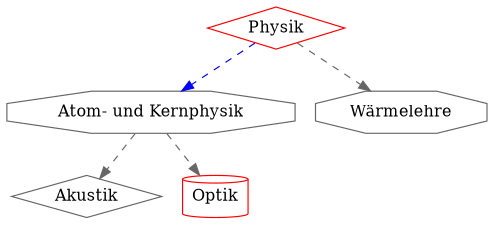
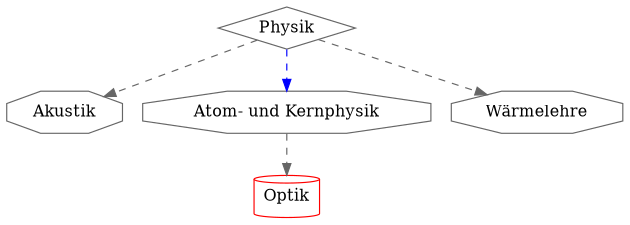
(276, 28) -> (287, 28)
(121, 151) -> (186, 66)
(87, 196) -> (65, 112)
